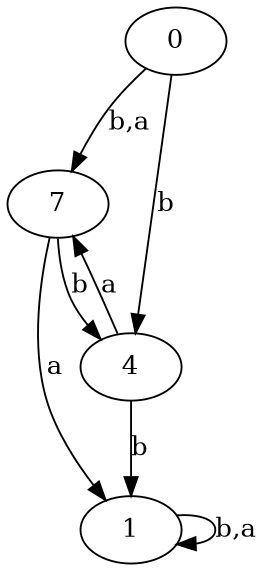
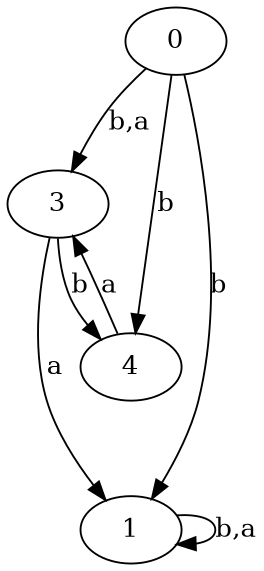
(58, 204) -> (58, 204)
(131, 439) -> (211, 282)
